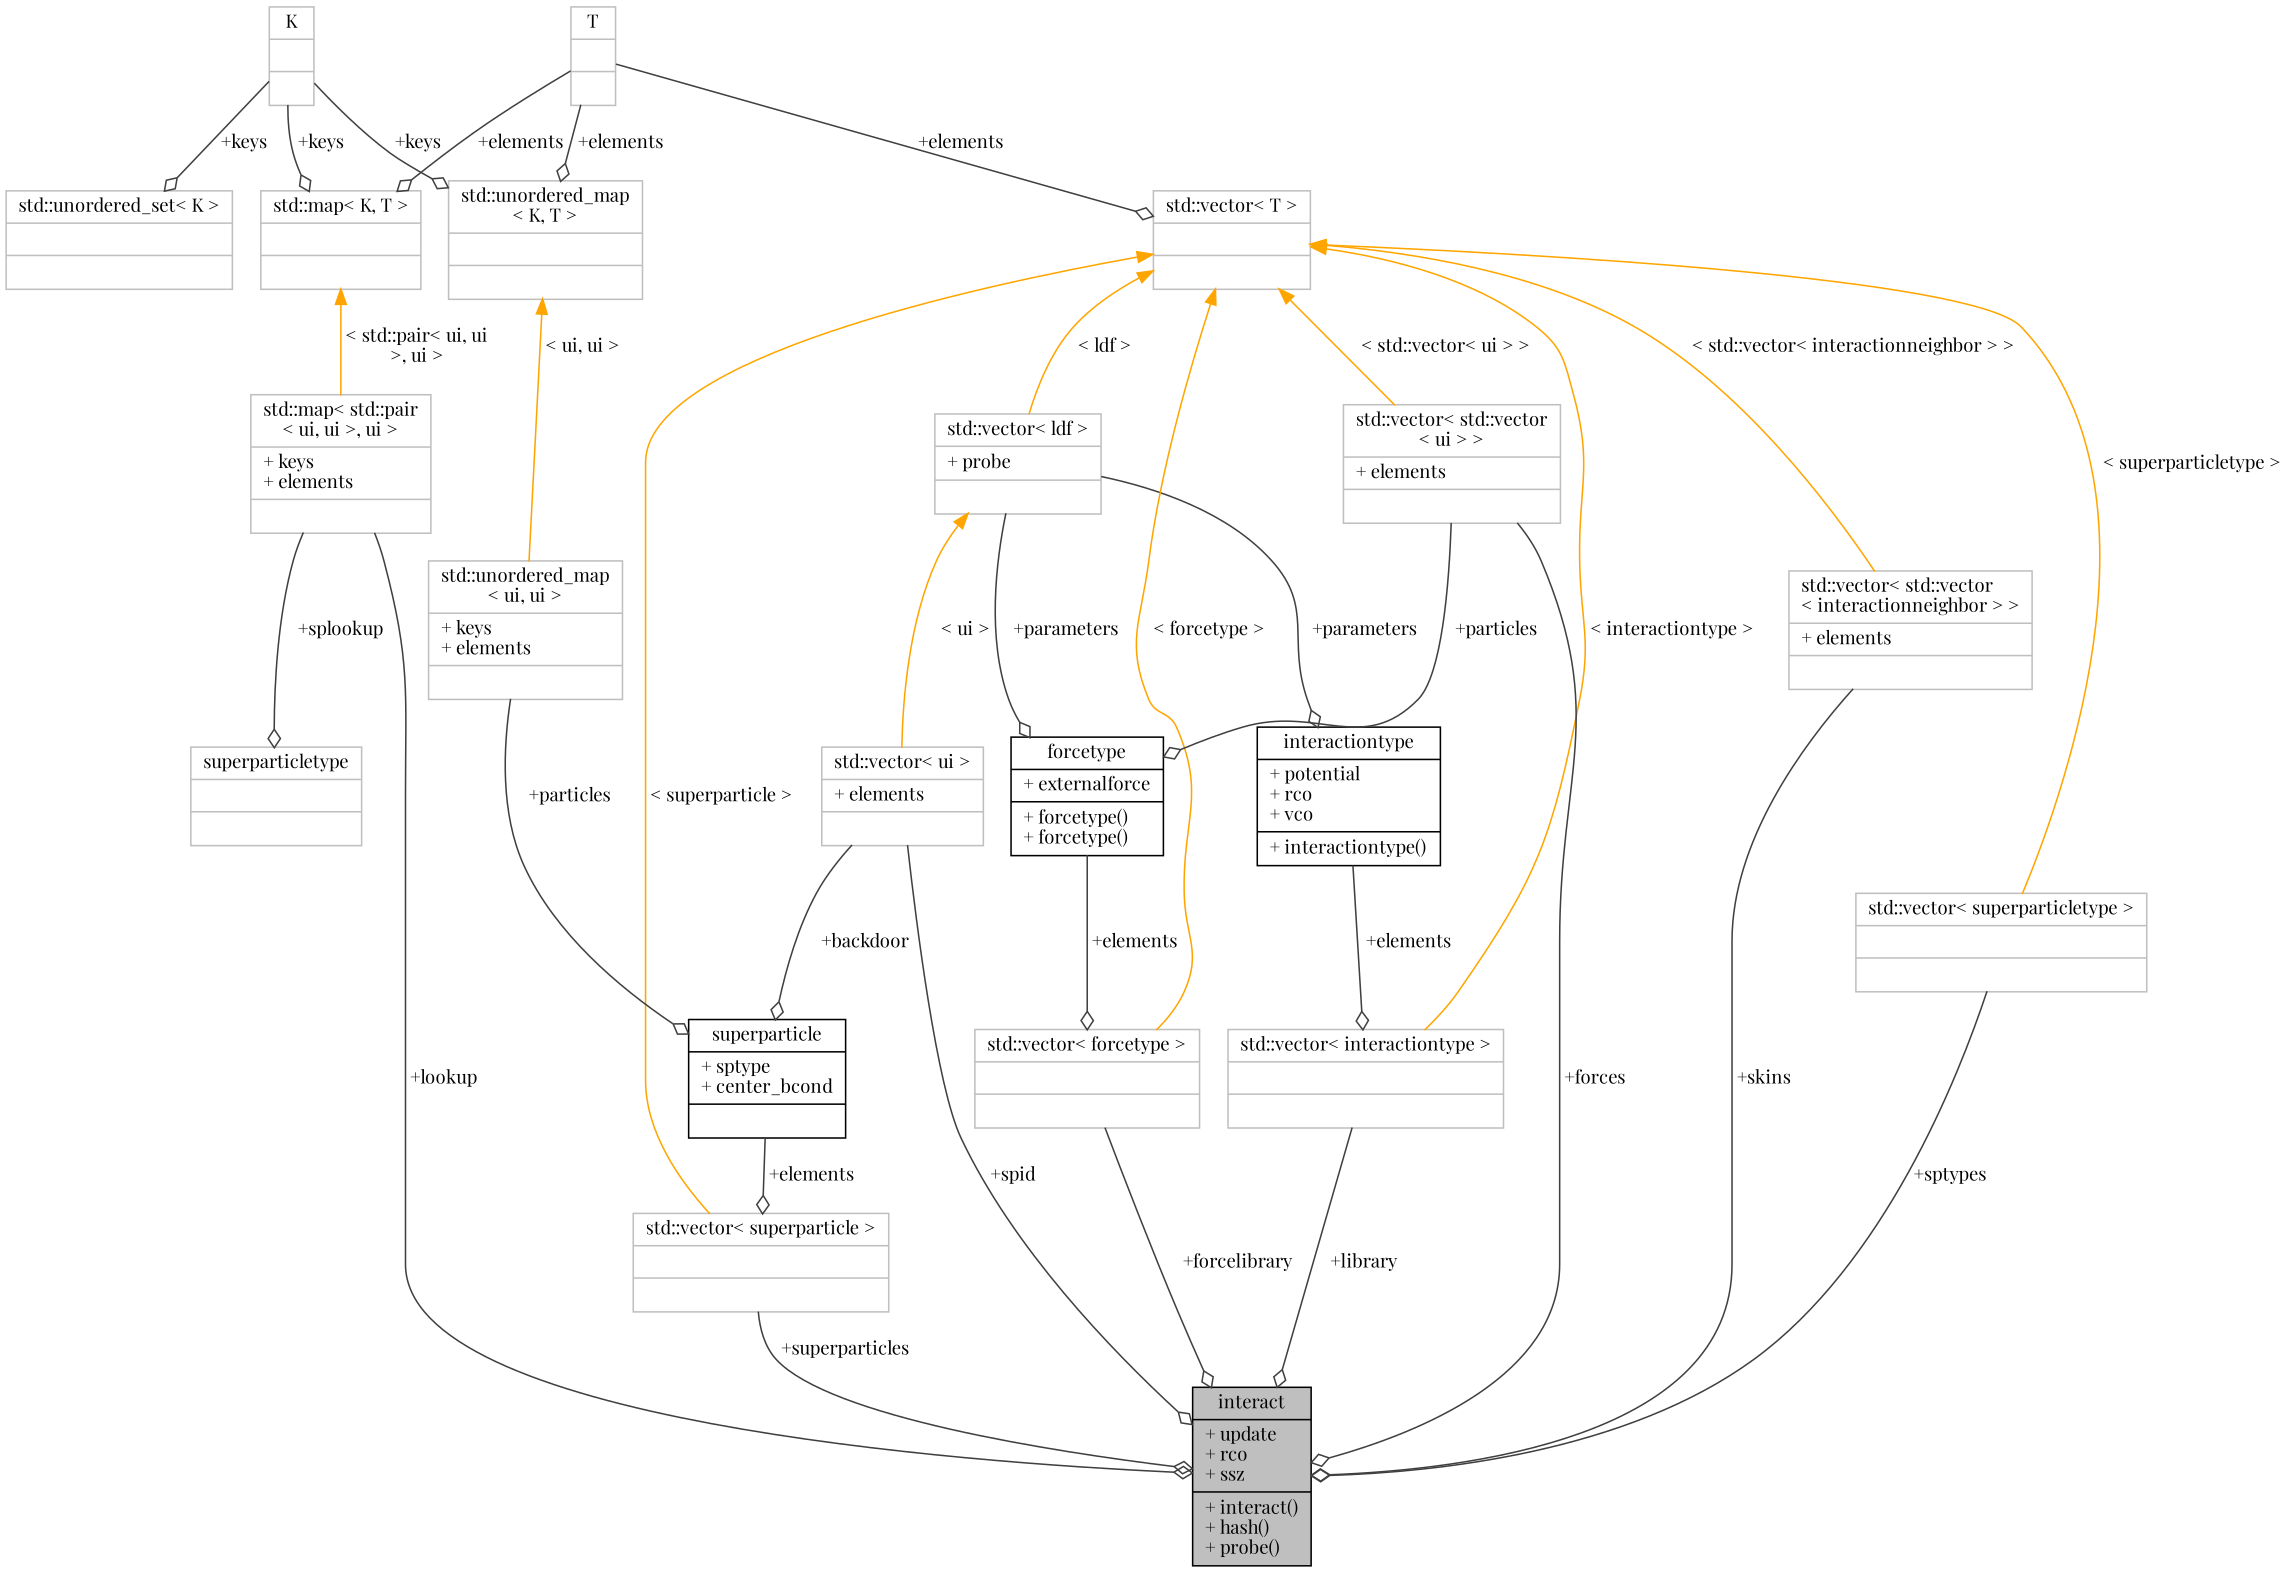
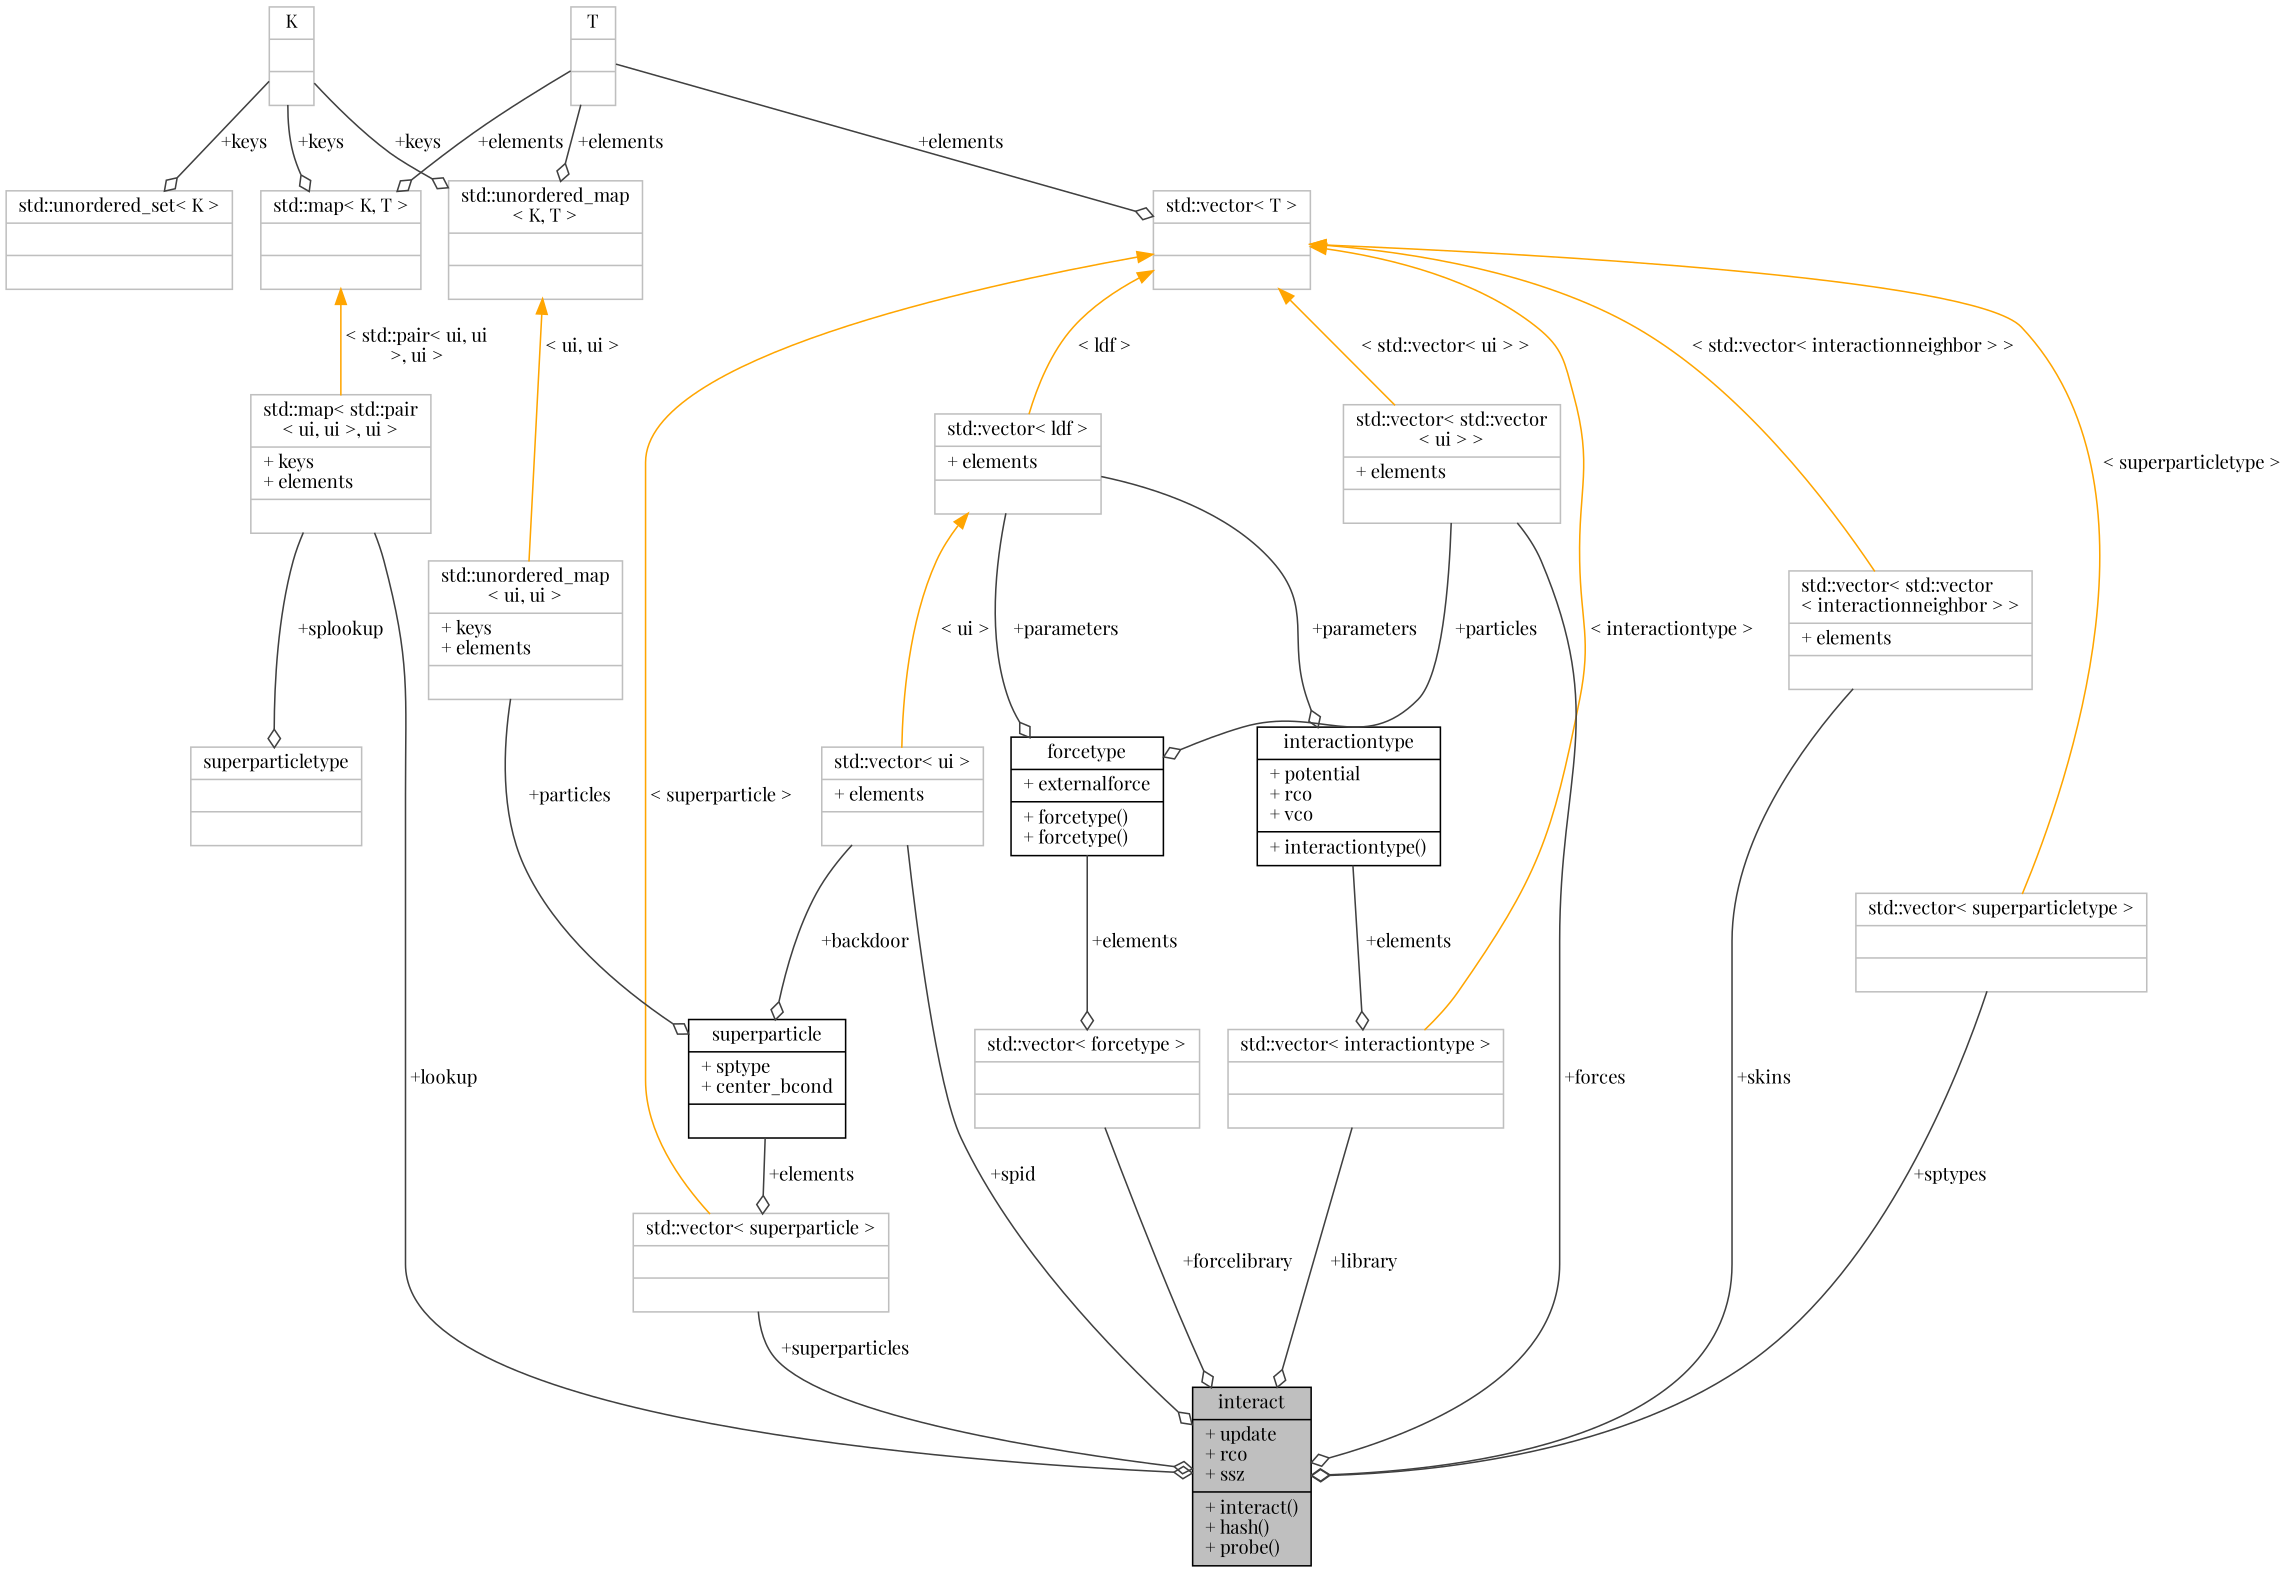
(980, 462) -> (993, 462)
(1141, 676) -> none
